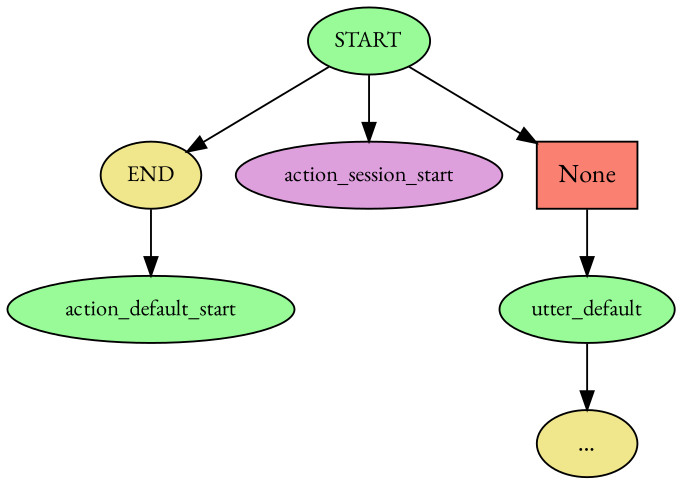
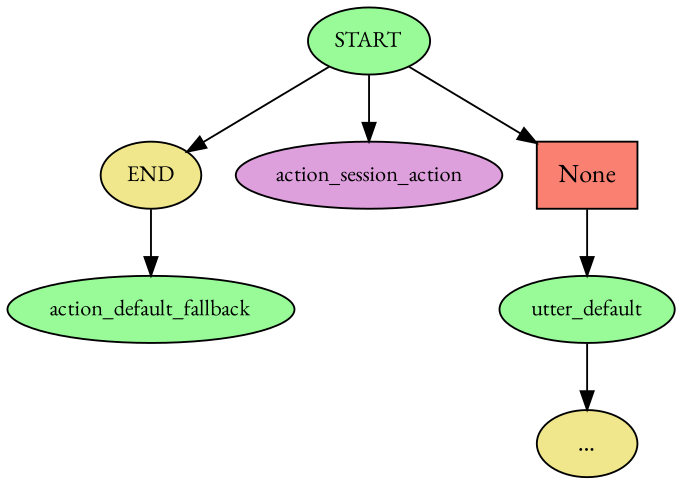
(369, 175) -> (369, 175)
(151, 309) -> (151, 309)
